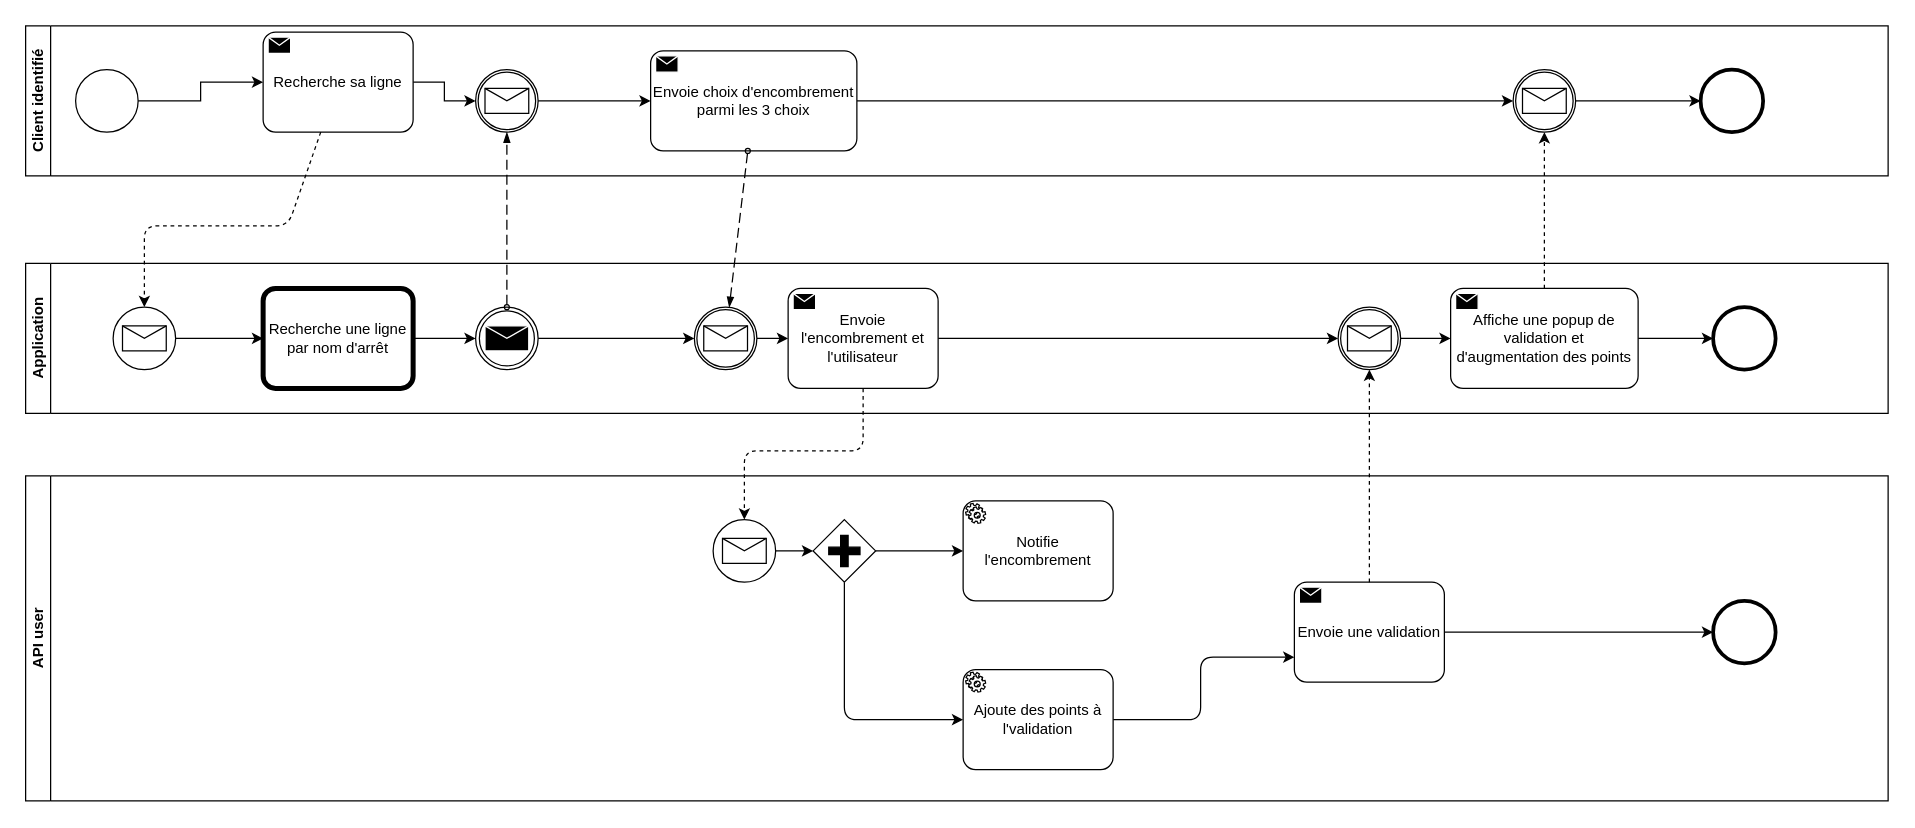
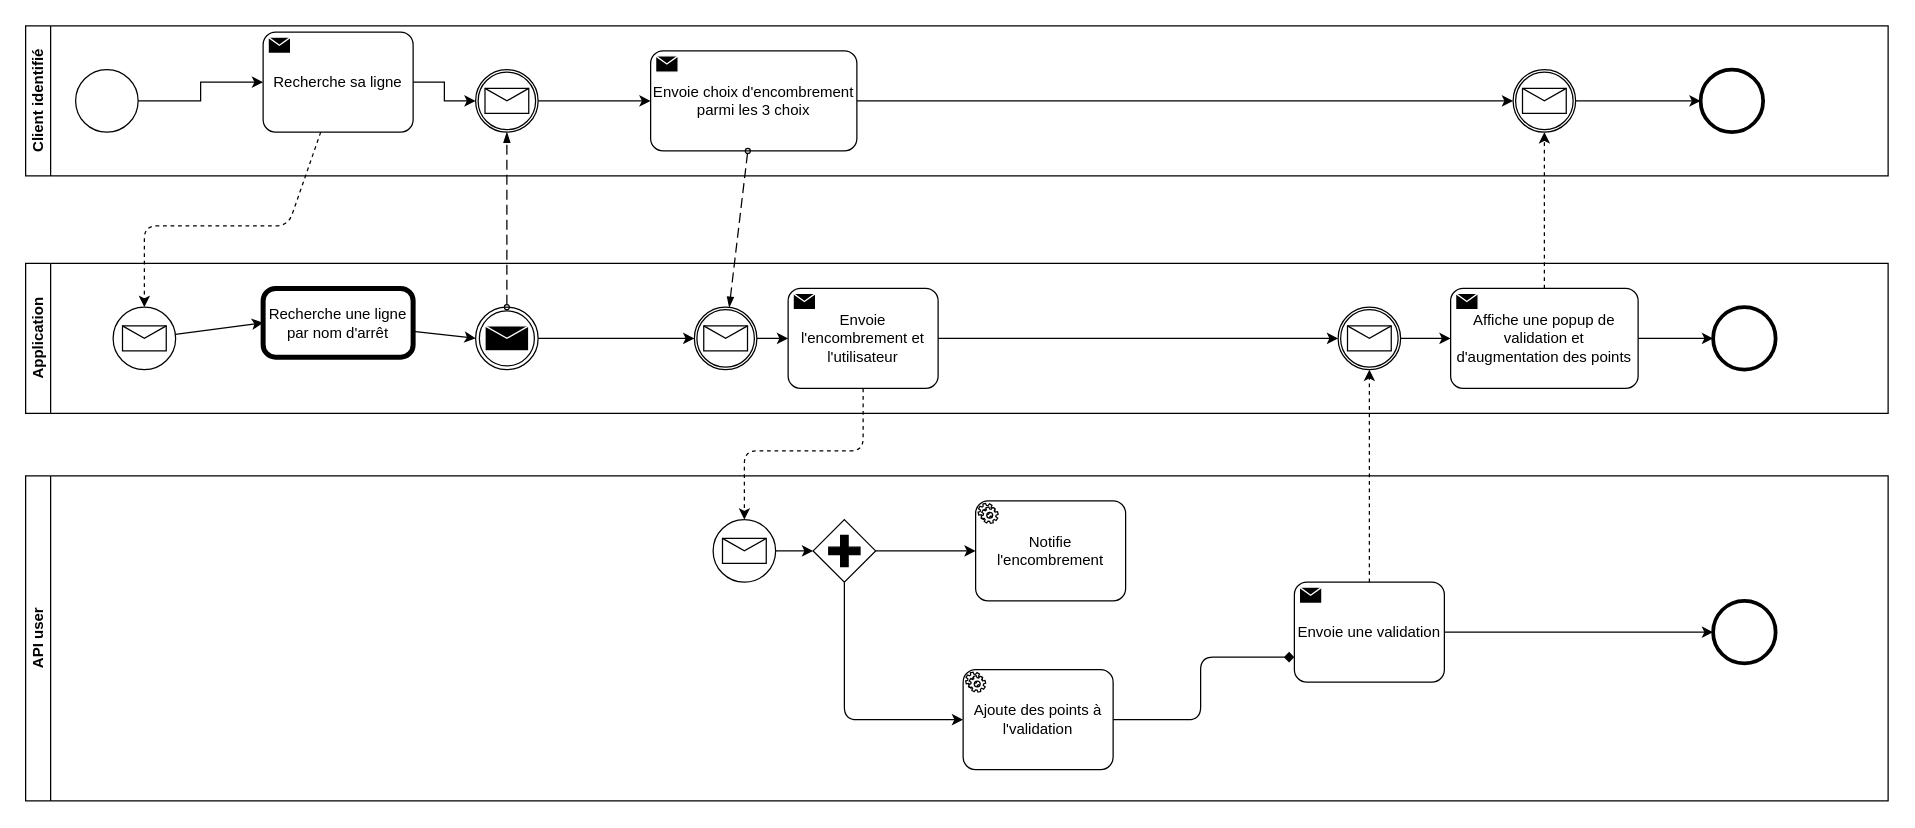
(338, 338) -> (338, 323)
(1038, 551) -> (1051, 551)
(1284, 657) -> (1283, 657)
